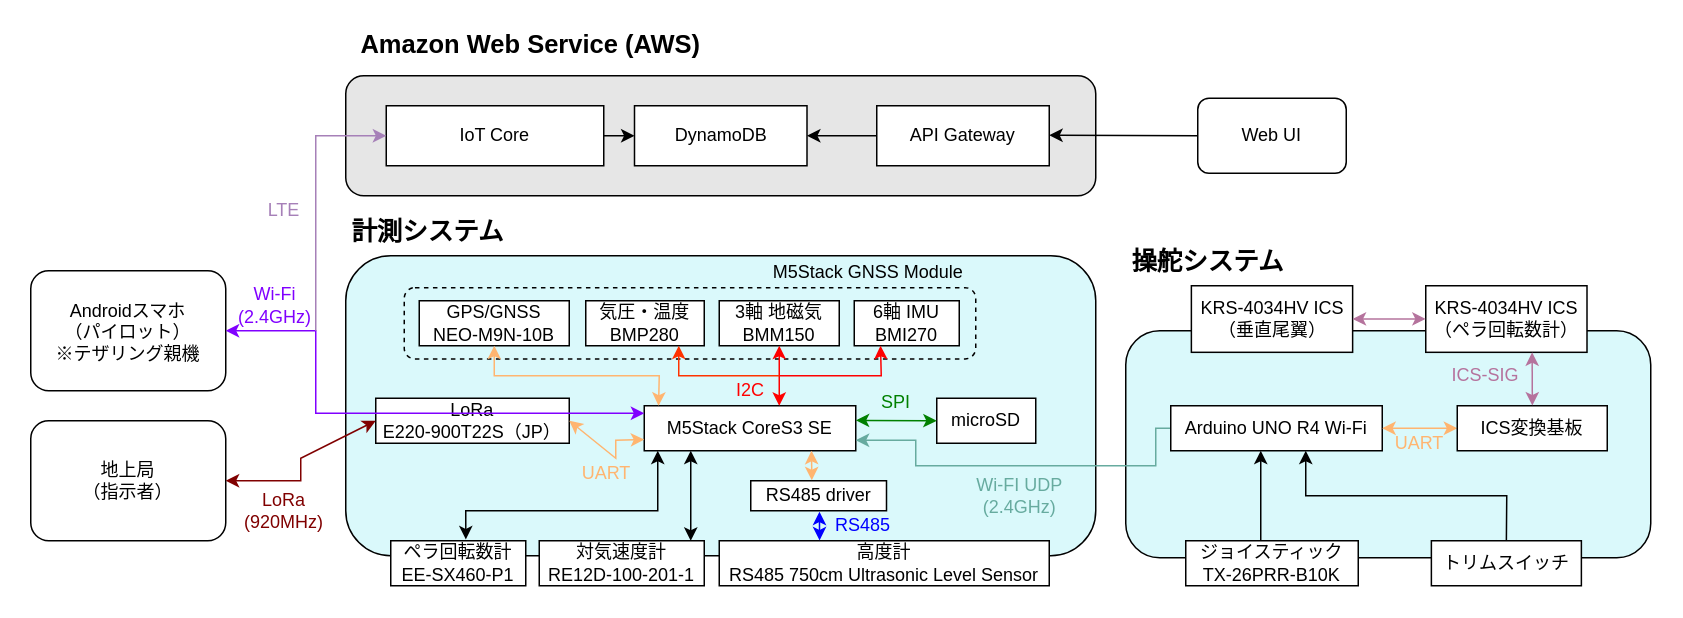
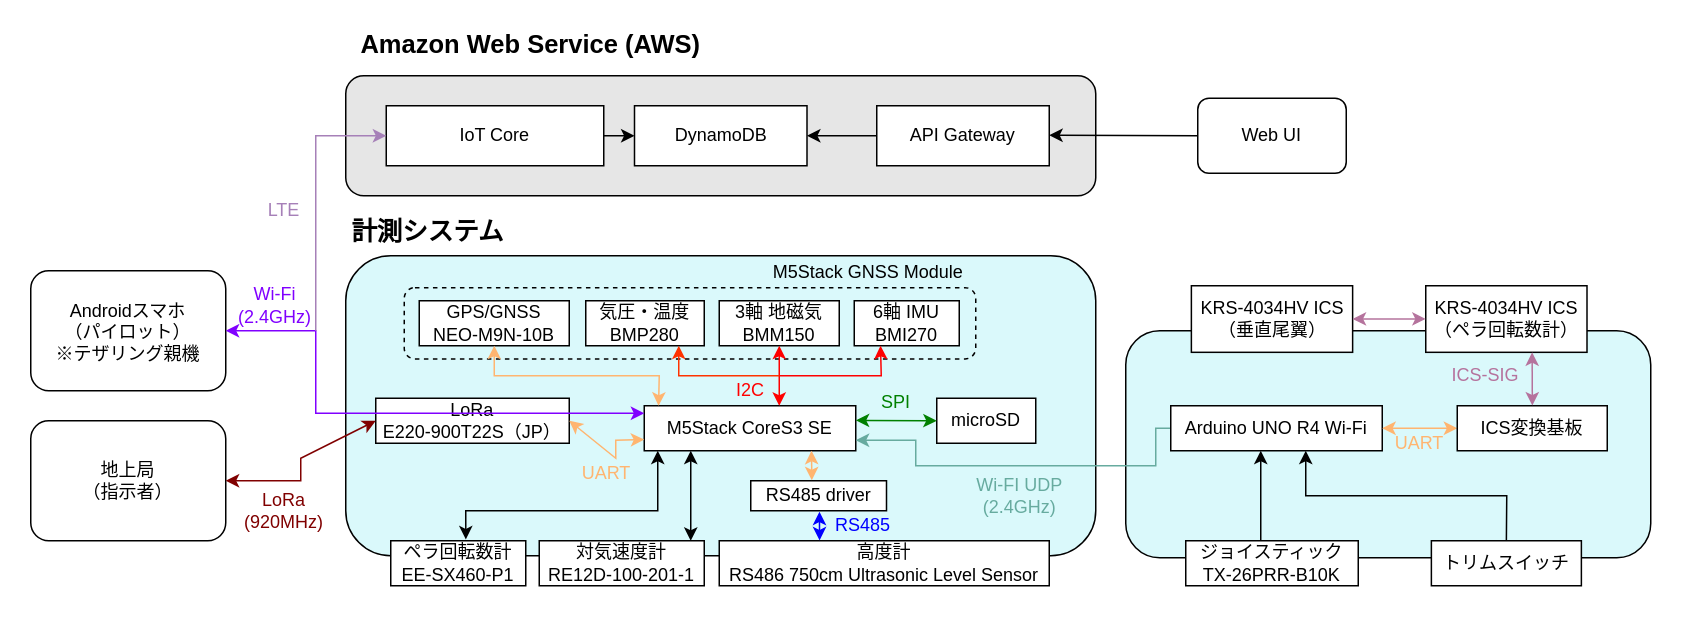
(1208, 263) -> none
(884, 563) -> (884, 563)
